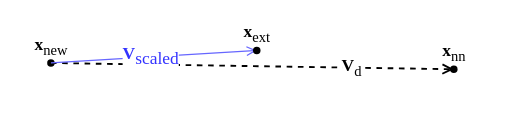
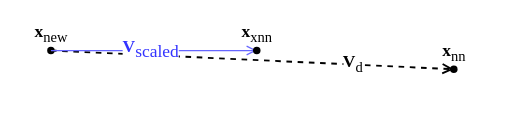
(258, 32) -> (258, 32)
(51, 63) -> (51, 51)
